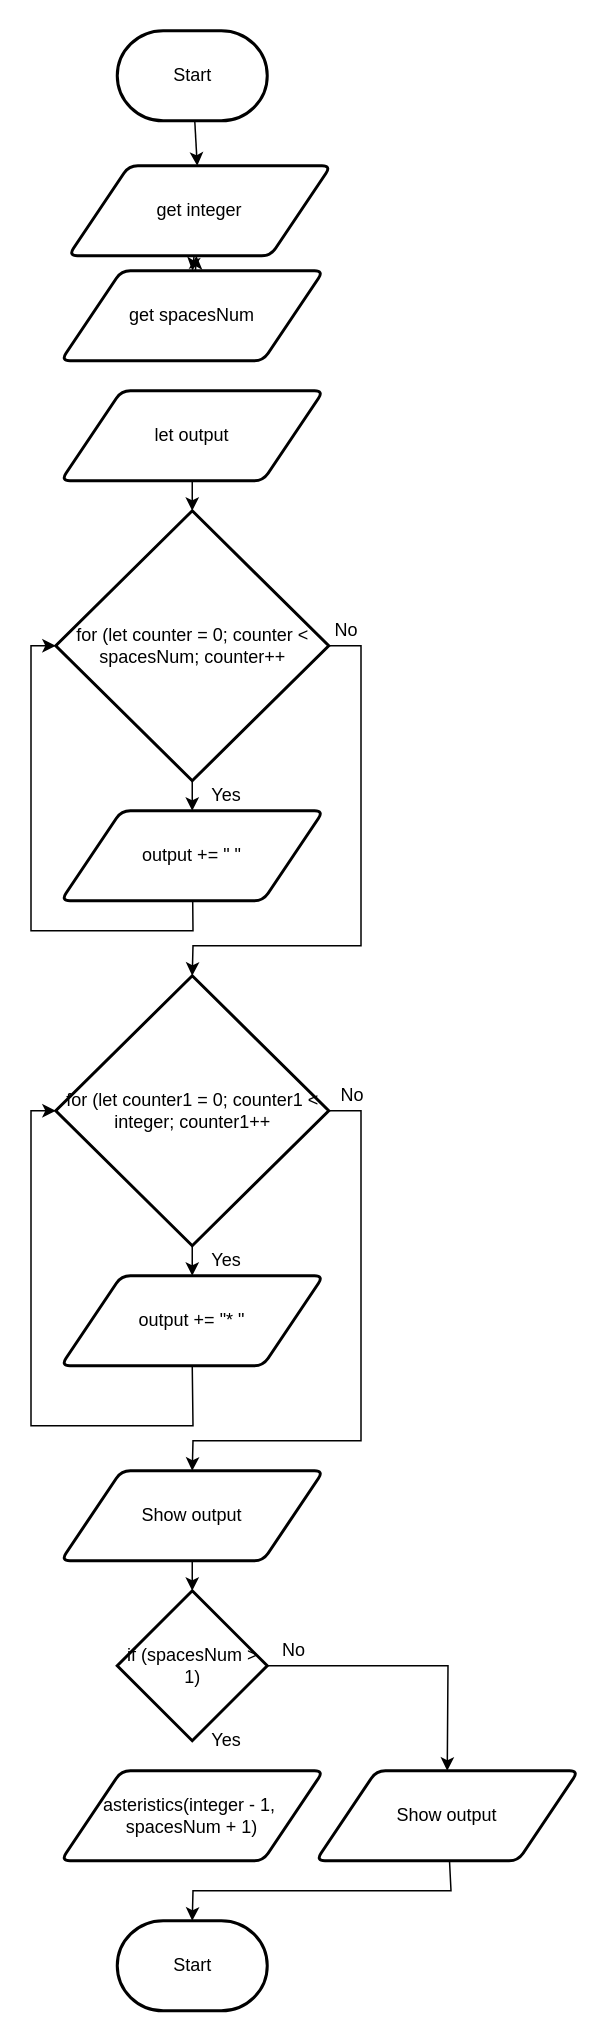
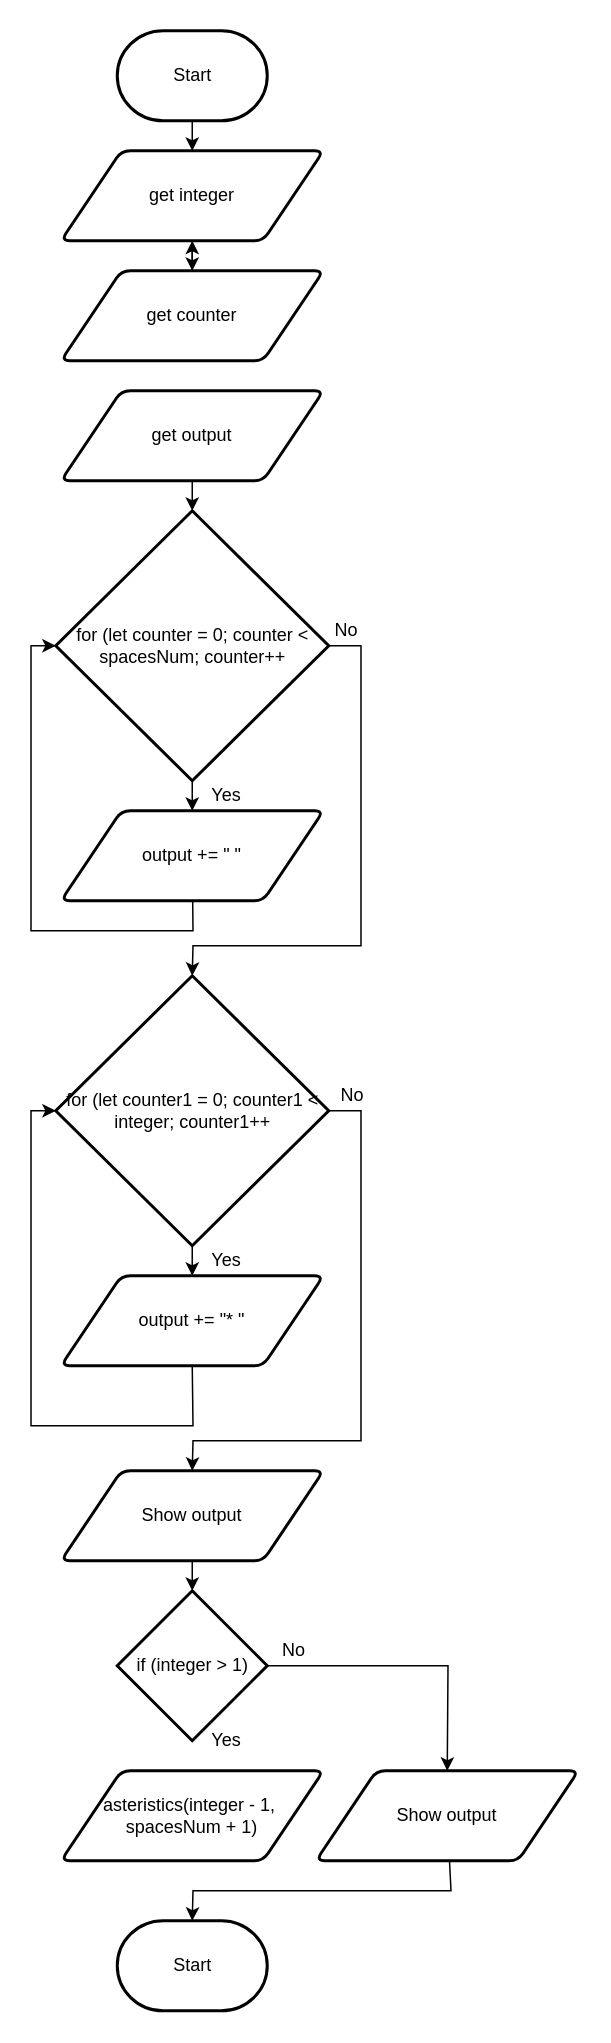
(200, 211) -> (192, 196)
(192, 316) -> (192, 316)
(192, 436) -> (192, 436)
(193, 1666) -> (193, 1666)
